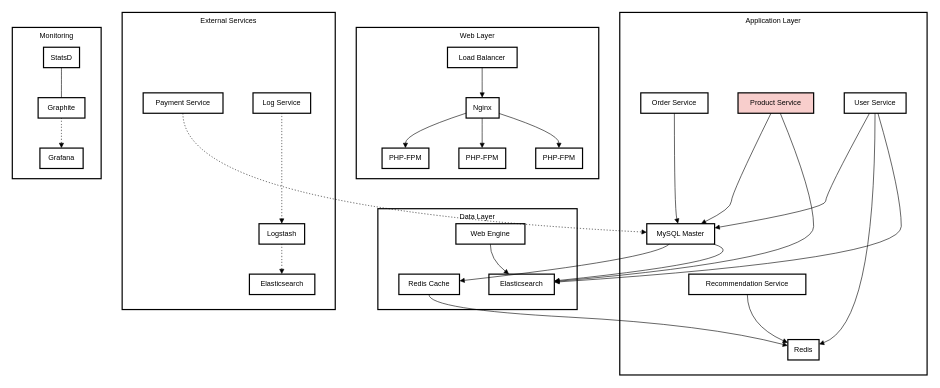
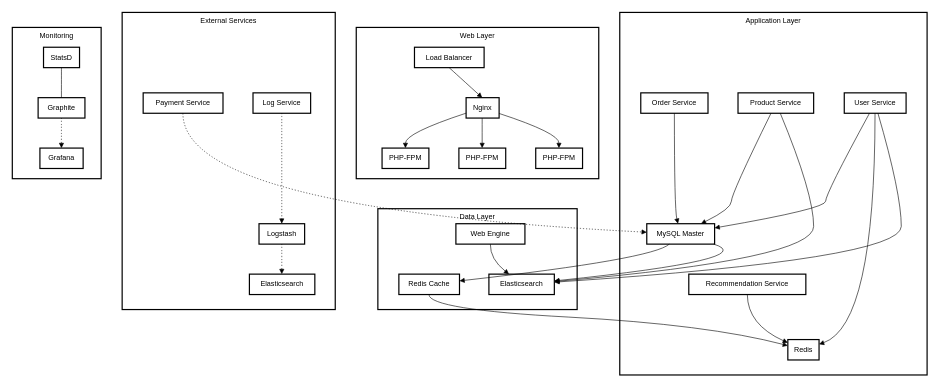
(482, 57) -> (449, 57)
(776, 103) -> (776, 103)
